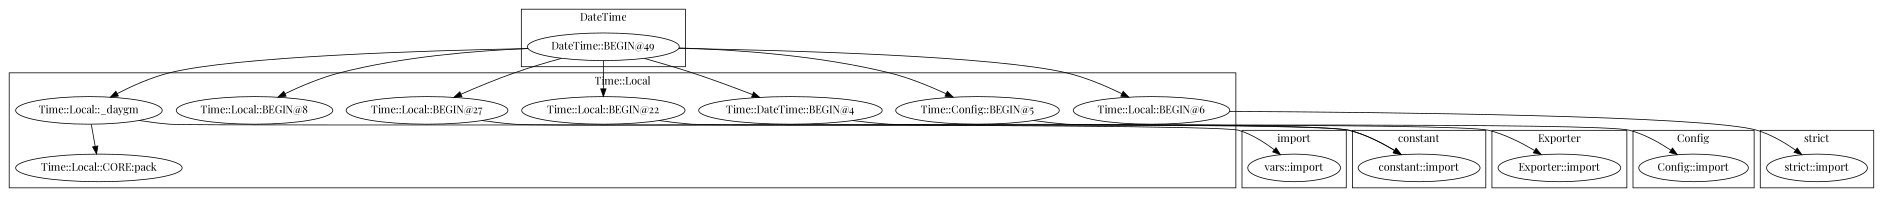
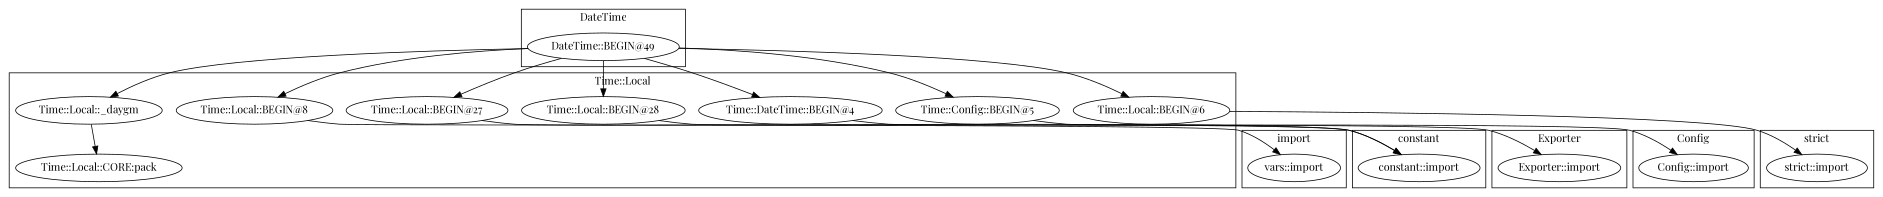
(603, 110) -> (603, 110)
(452, 125) -> (794, 125)
